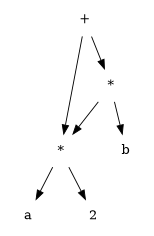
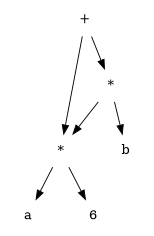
(93, 216) -> (93, 216)
